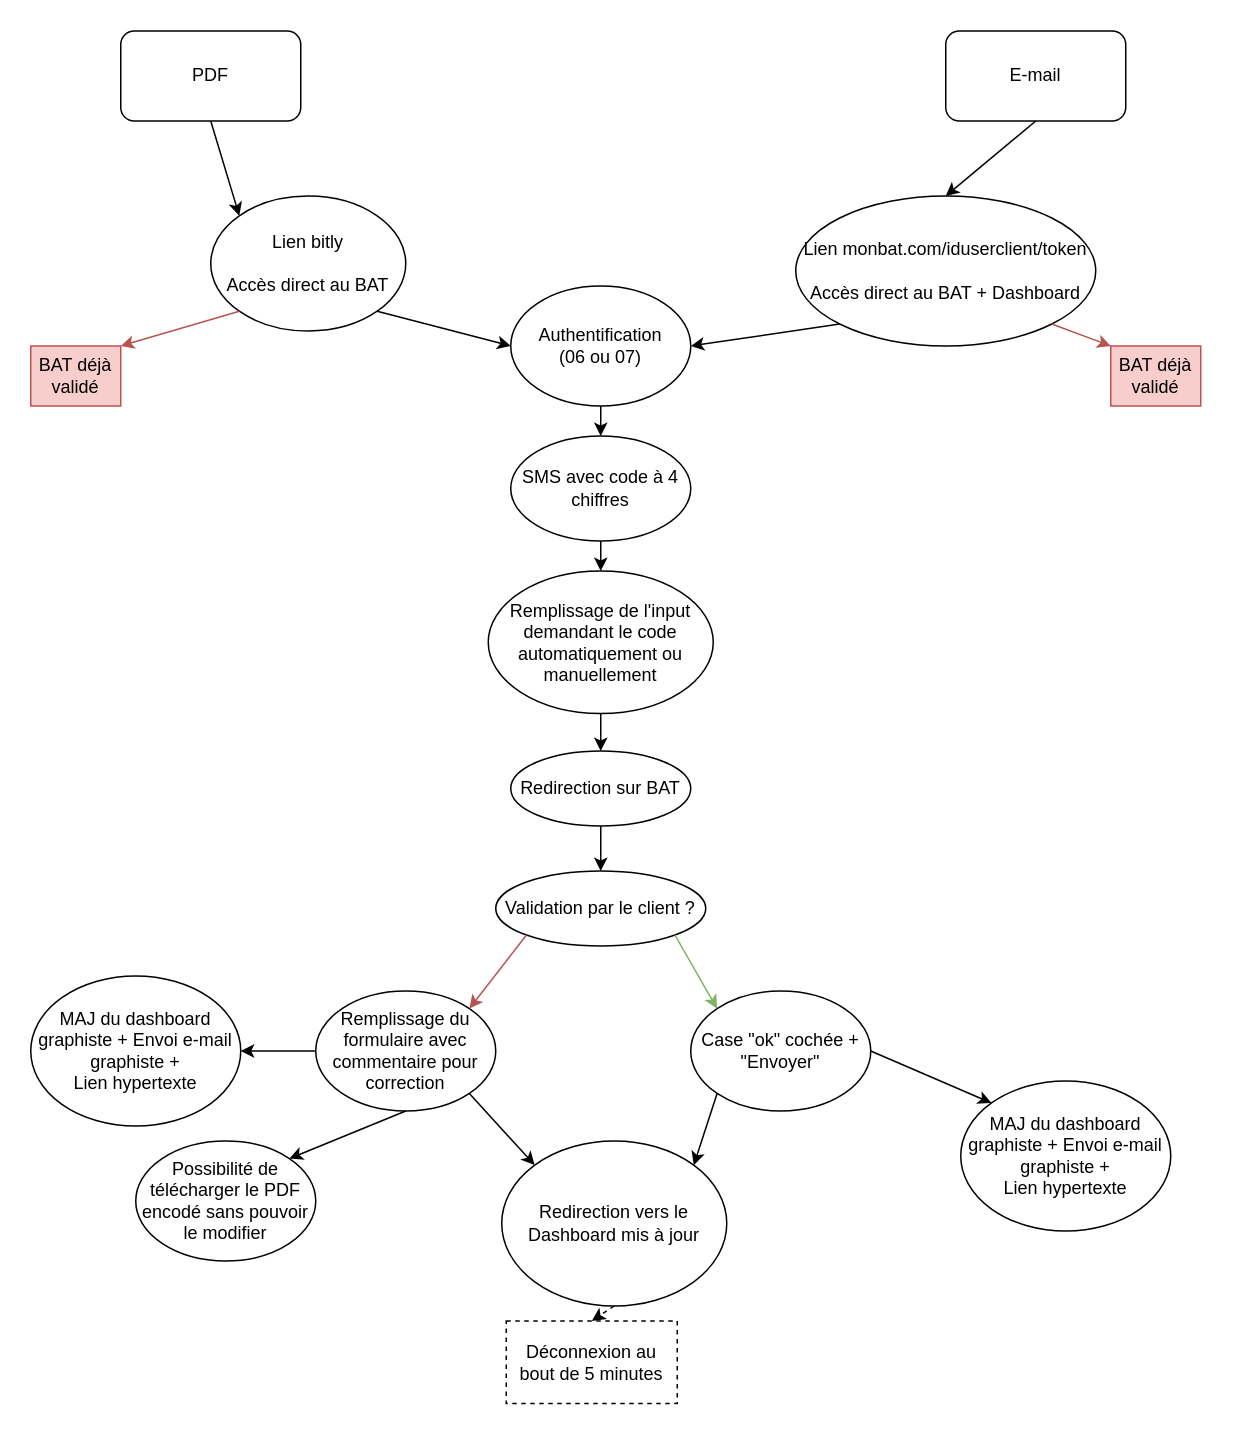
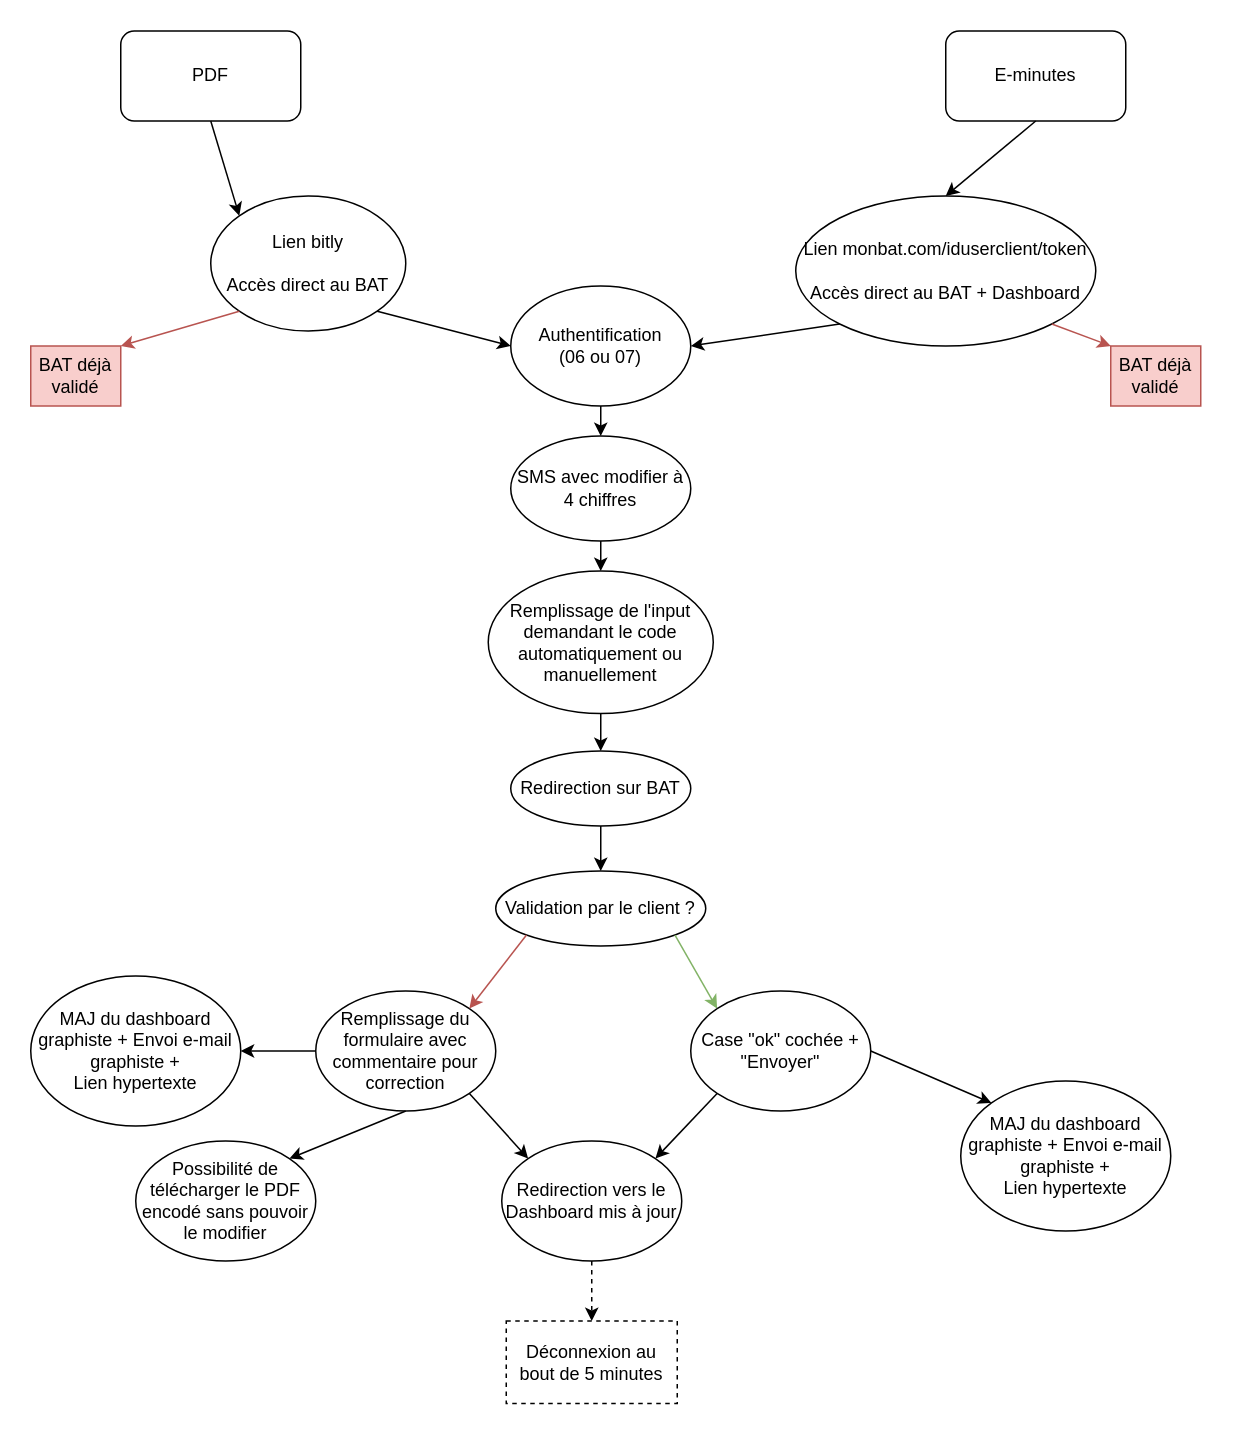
(1036, 76) -> (1036, 76)
(601, 488) -> (601, 488)
(614, 1223) -> (592, 1201)
